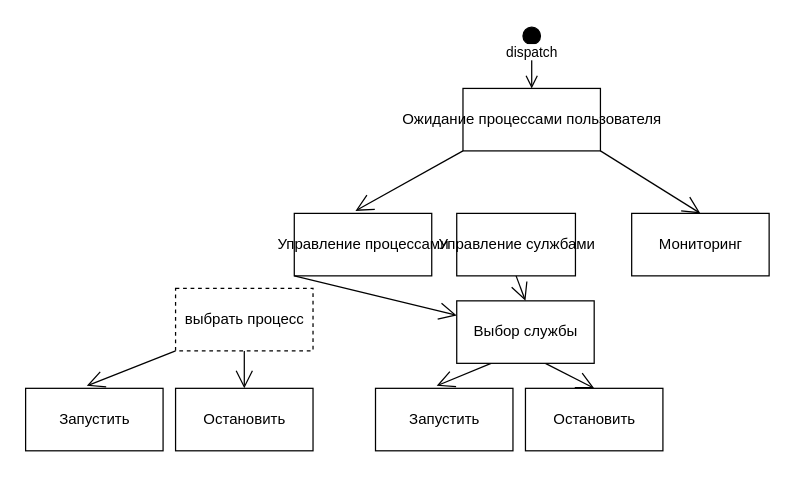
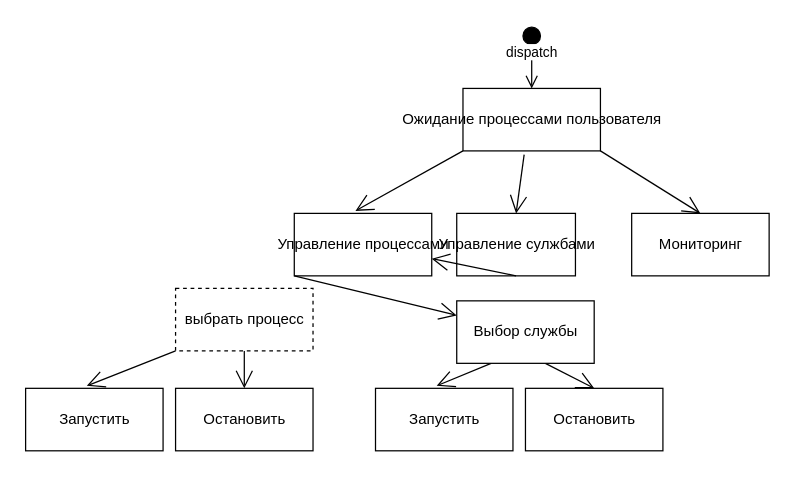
none -> (520, 182)
(520, 286) -> (476, 267)
